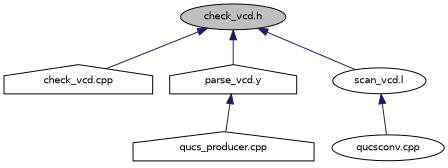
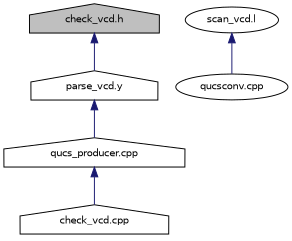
(233, 17) -> (94, 20)
(152, 50) -> (94, 191)
(311, 51) -> none
